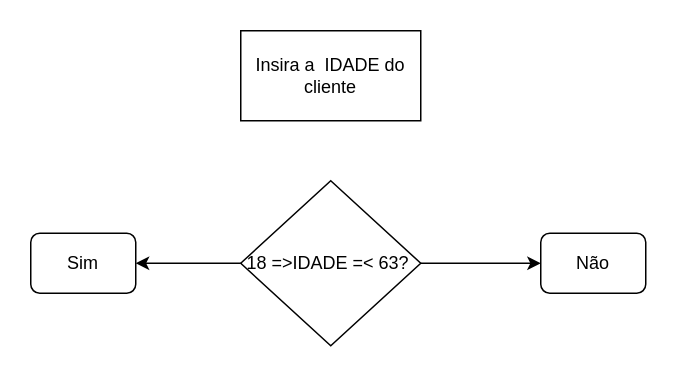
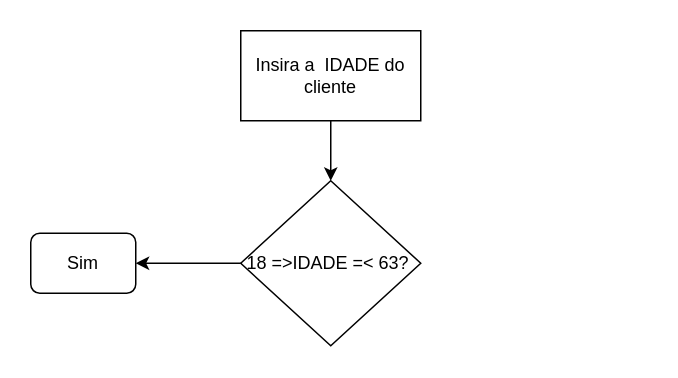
none -> (331, 146)
(476, 263) -> none
(593, 263) -> none
